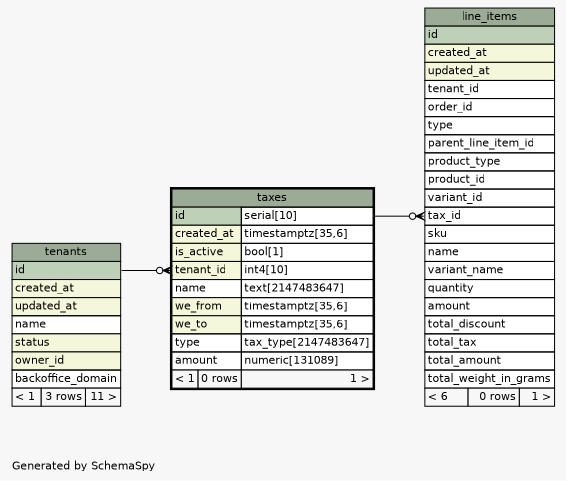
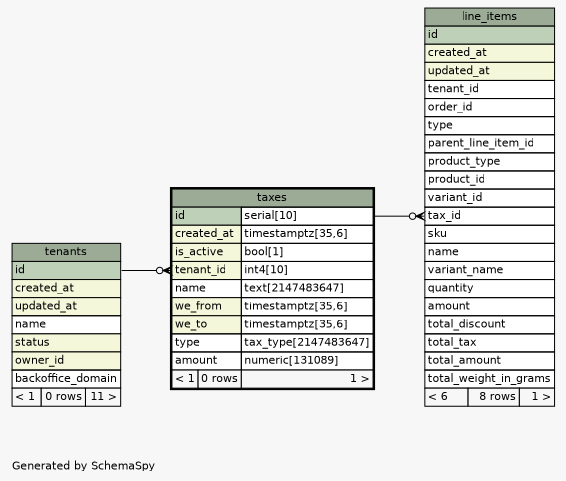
(64, 397) -> (64, 397)
(498, 397) -> (498, 397)
